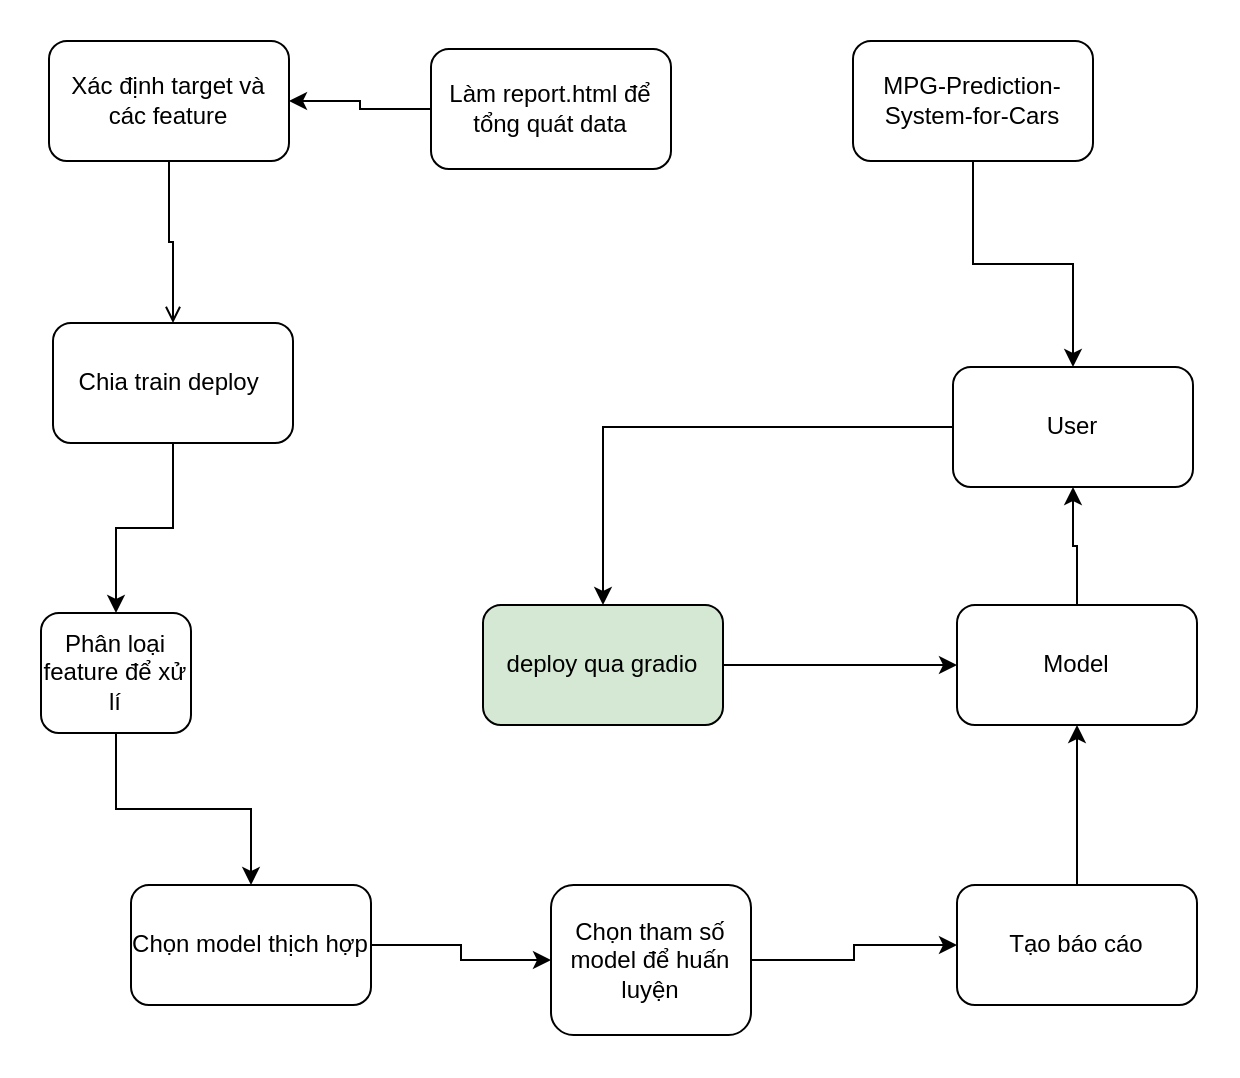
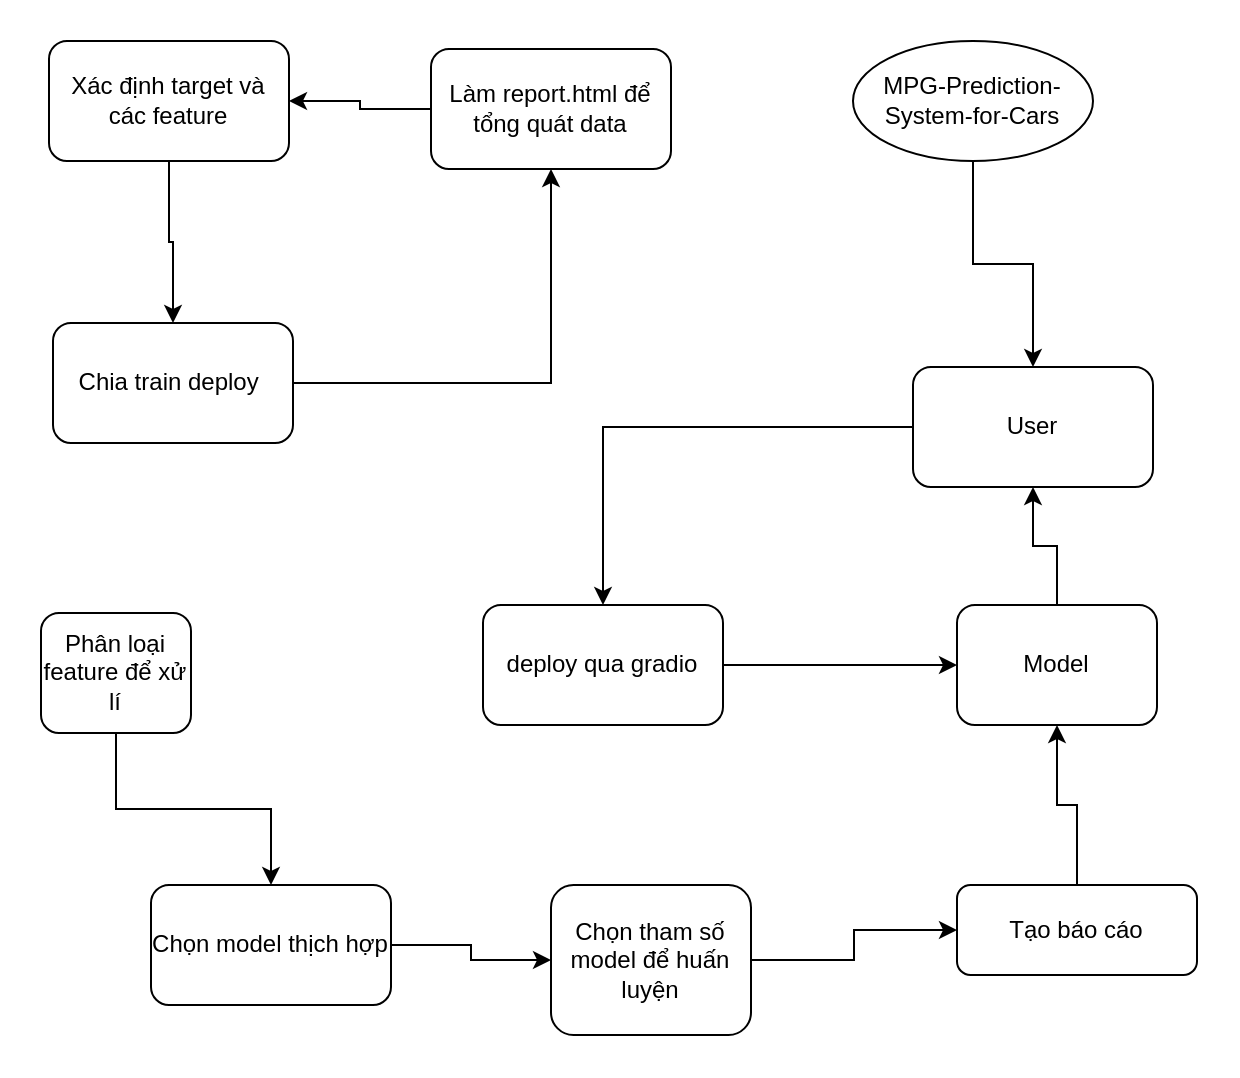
(973, 101) -> (973, 101)
(173, 310) -> (173, 308)
(1073, 427) -> (1033, 427)
(151, 528) -> (522, 383)
(603, 665) -> (603, 665)
(1077, 665) -> (1057, 665)
(251, 945) -> (271, 945)
(1077, 945) -> (1077, 930)
